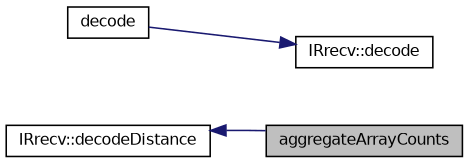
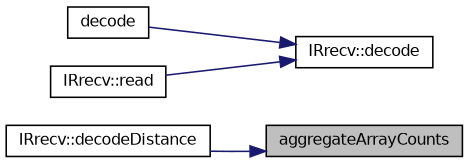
none -> (108, 82)
(246, 130) -> (230, 151)
